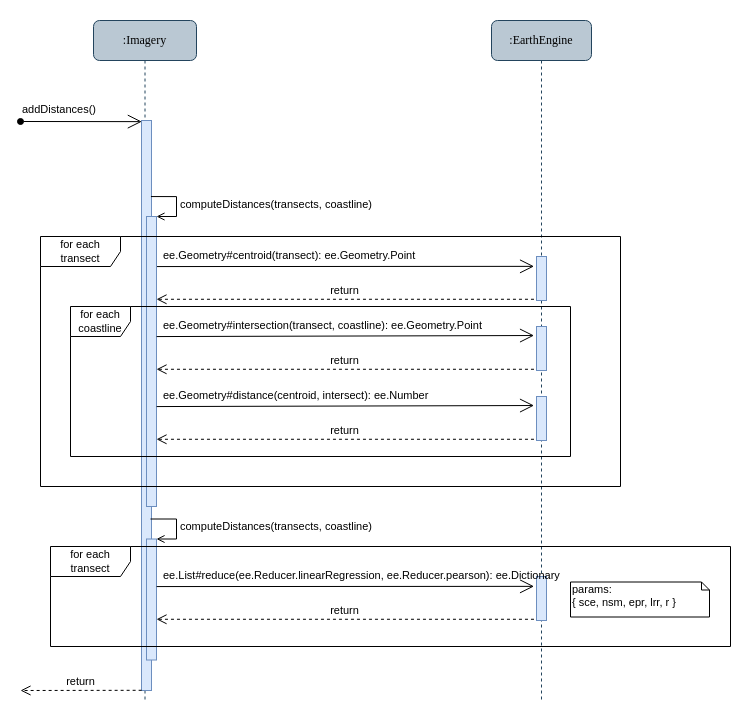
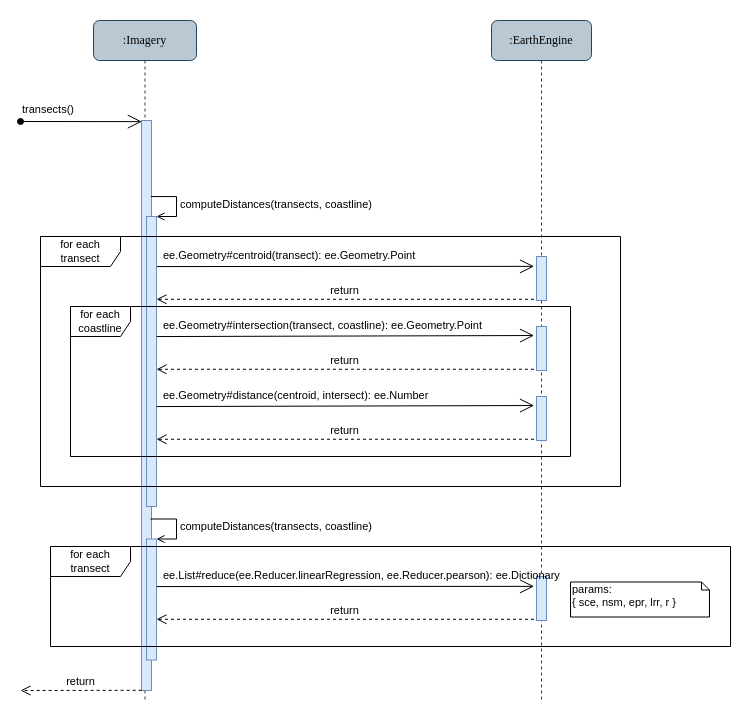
(64, 110) -> (56, 110)
